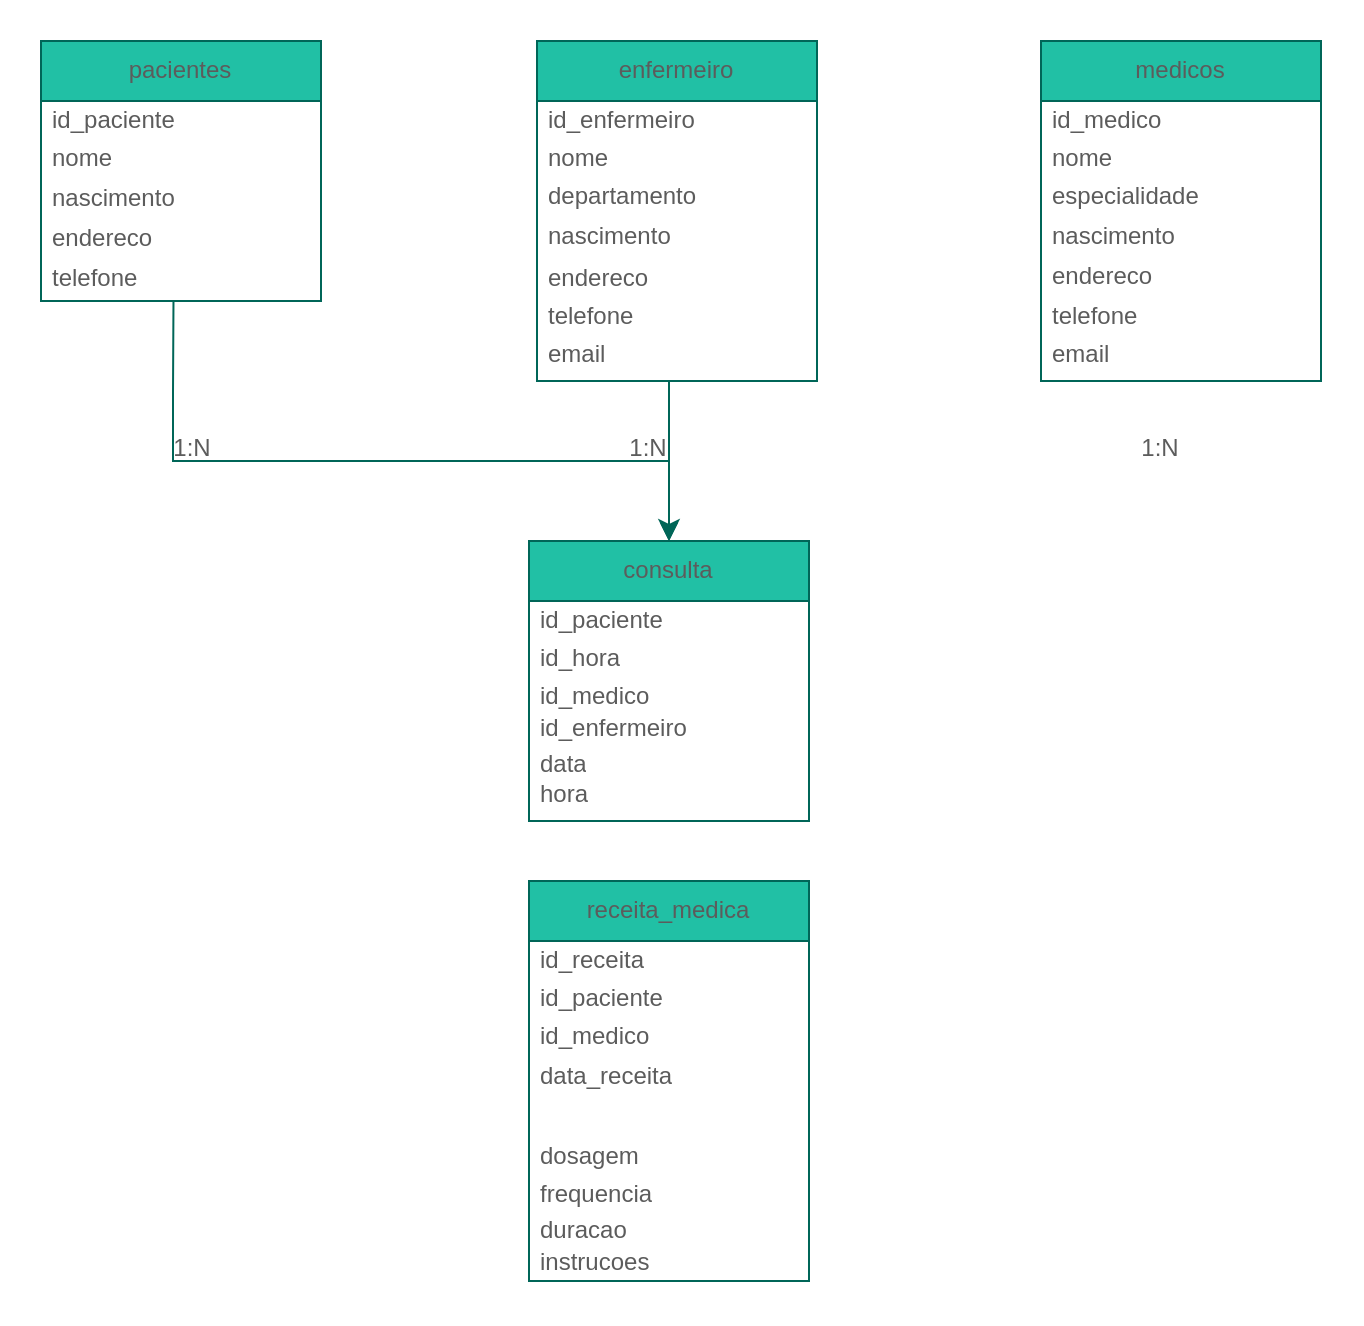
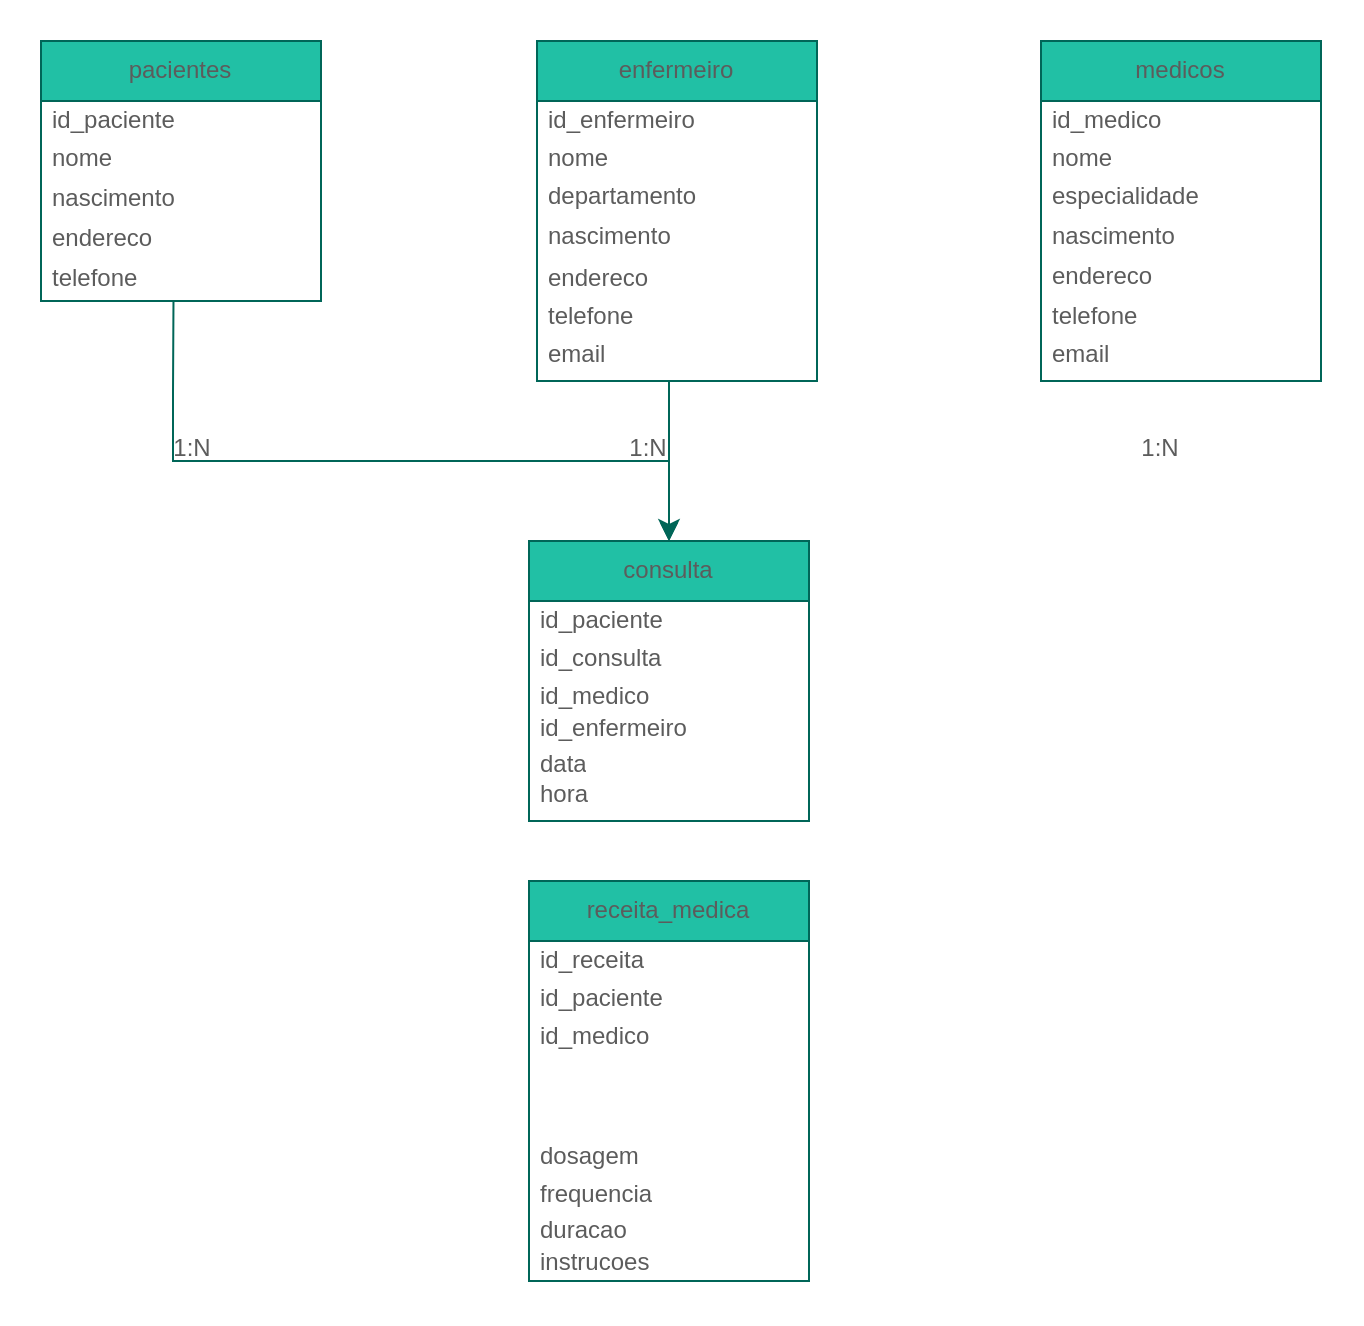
(585, 659) -> (607, 659)
(609, 1077) -> none
